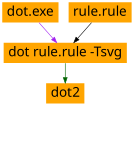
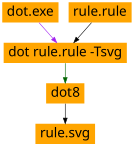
(65, 93) -> (65, 93)
none -> (65, 134)
